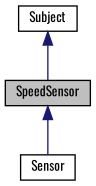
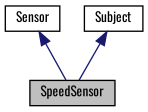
(48, 137) -> (56, 62)
